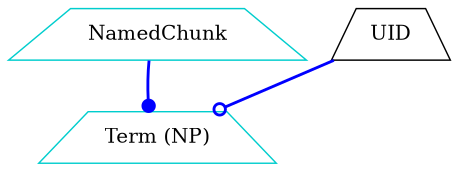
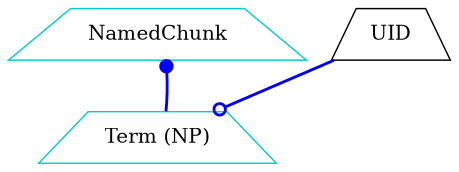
(148, 80) -> (167, 92)
